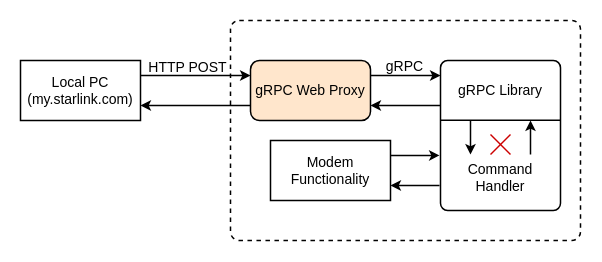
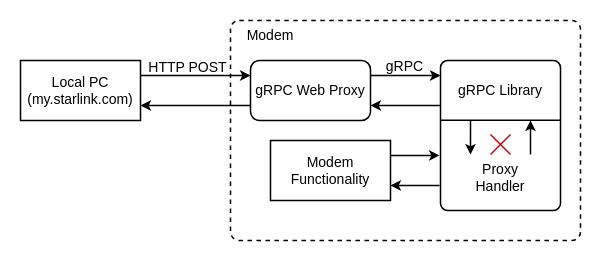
none -> (271, 36)
(311, 91) -> (311, 91)
(501, 136) -> (501, 136)
